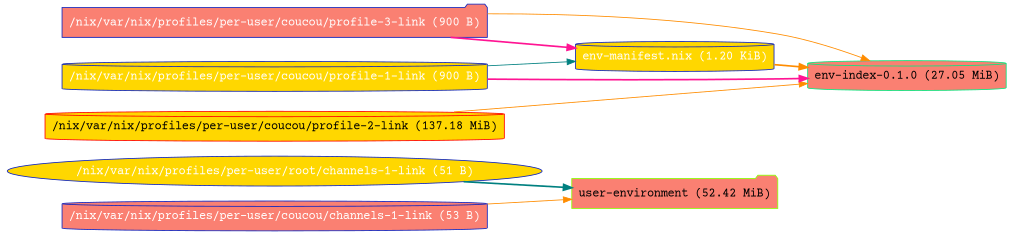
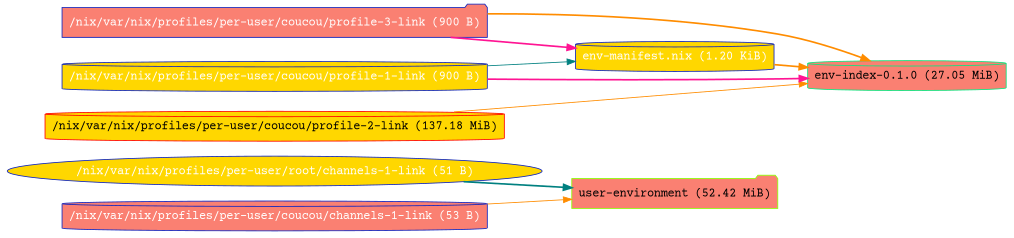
(676, 21) -> (676, 21)
